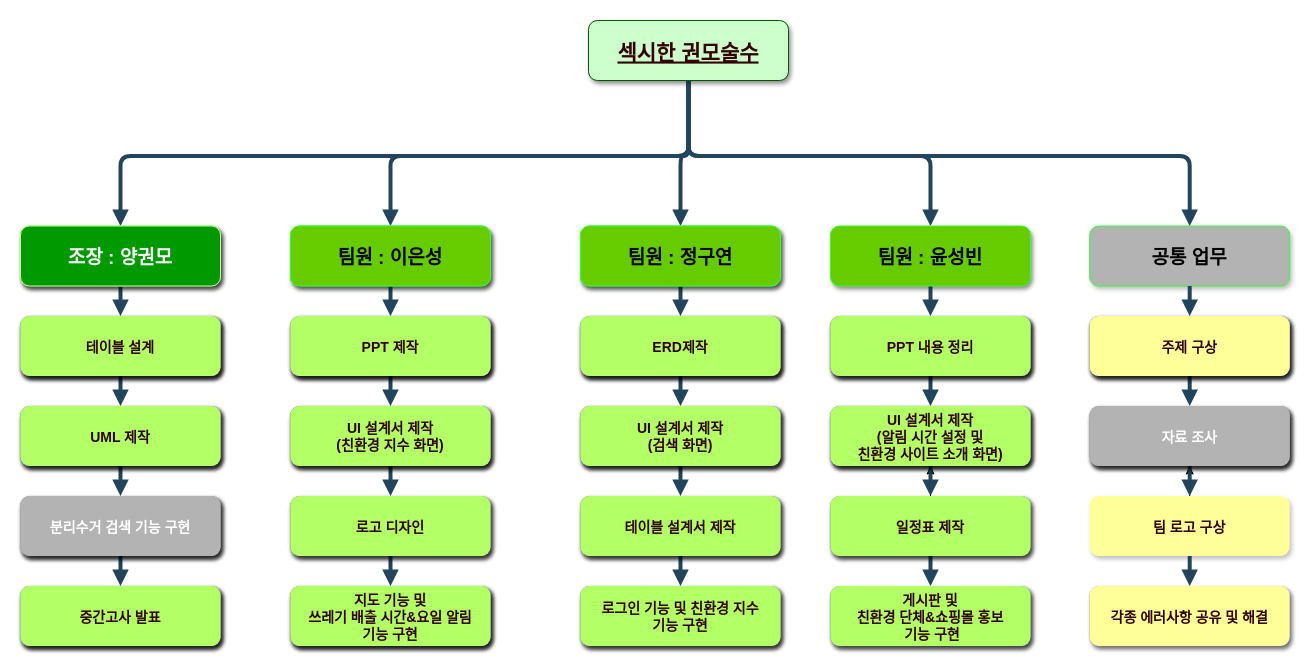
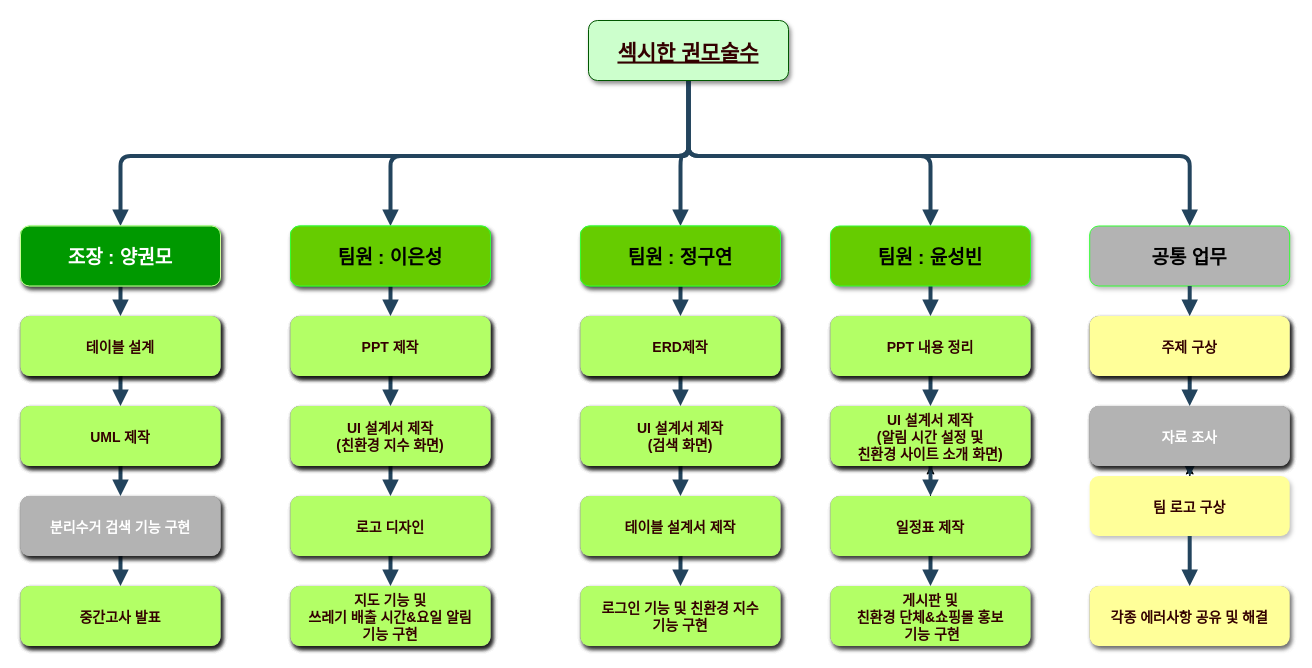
(1190, 526) -> (1190, 506)
